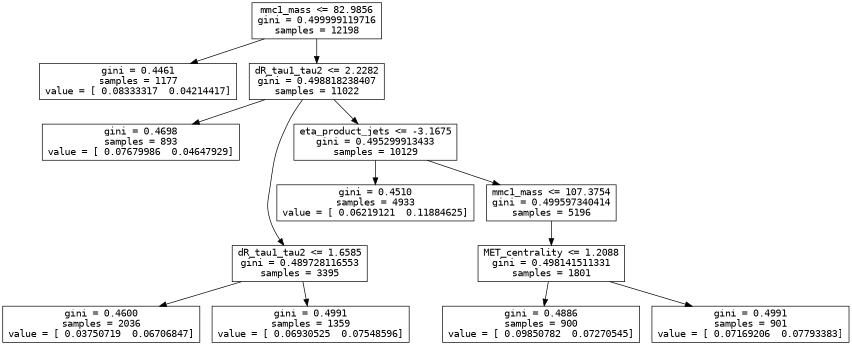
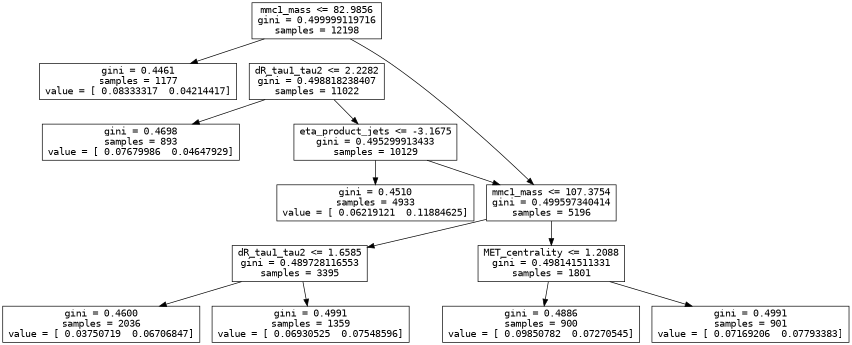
(317, 48) -> (444, 104)
(273, 168) -> (430, 233)
